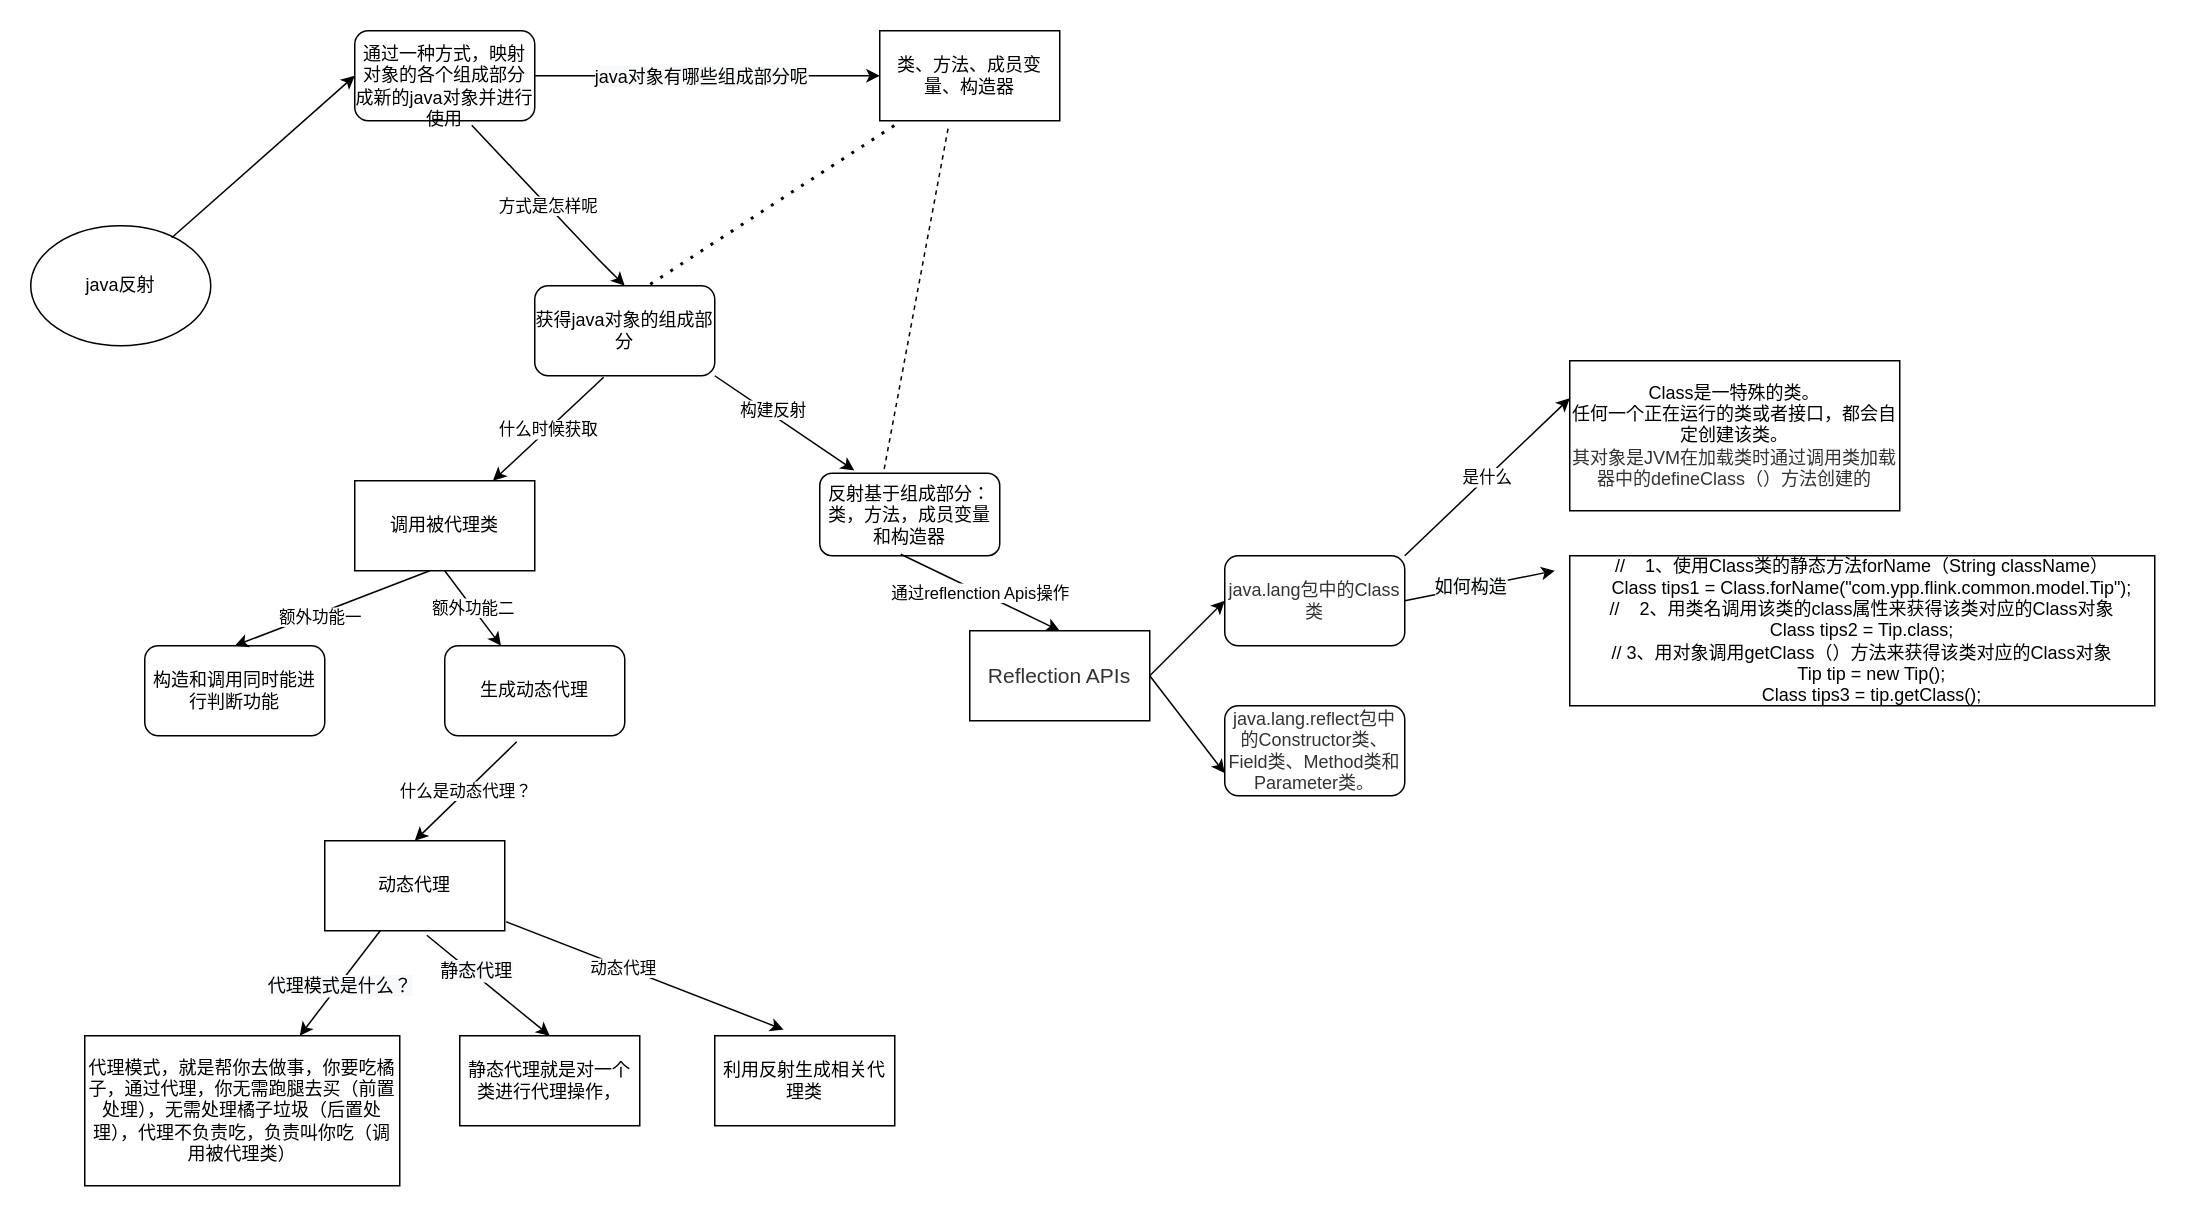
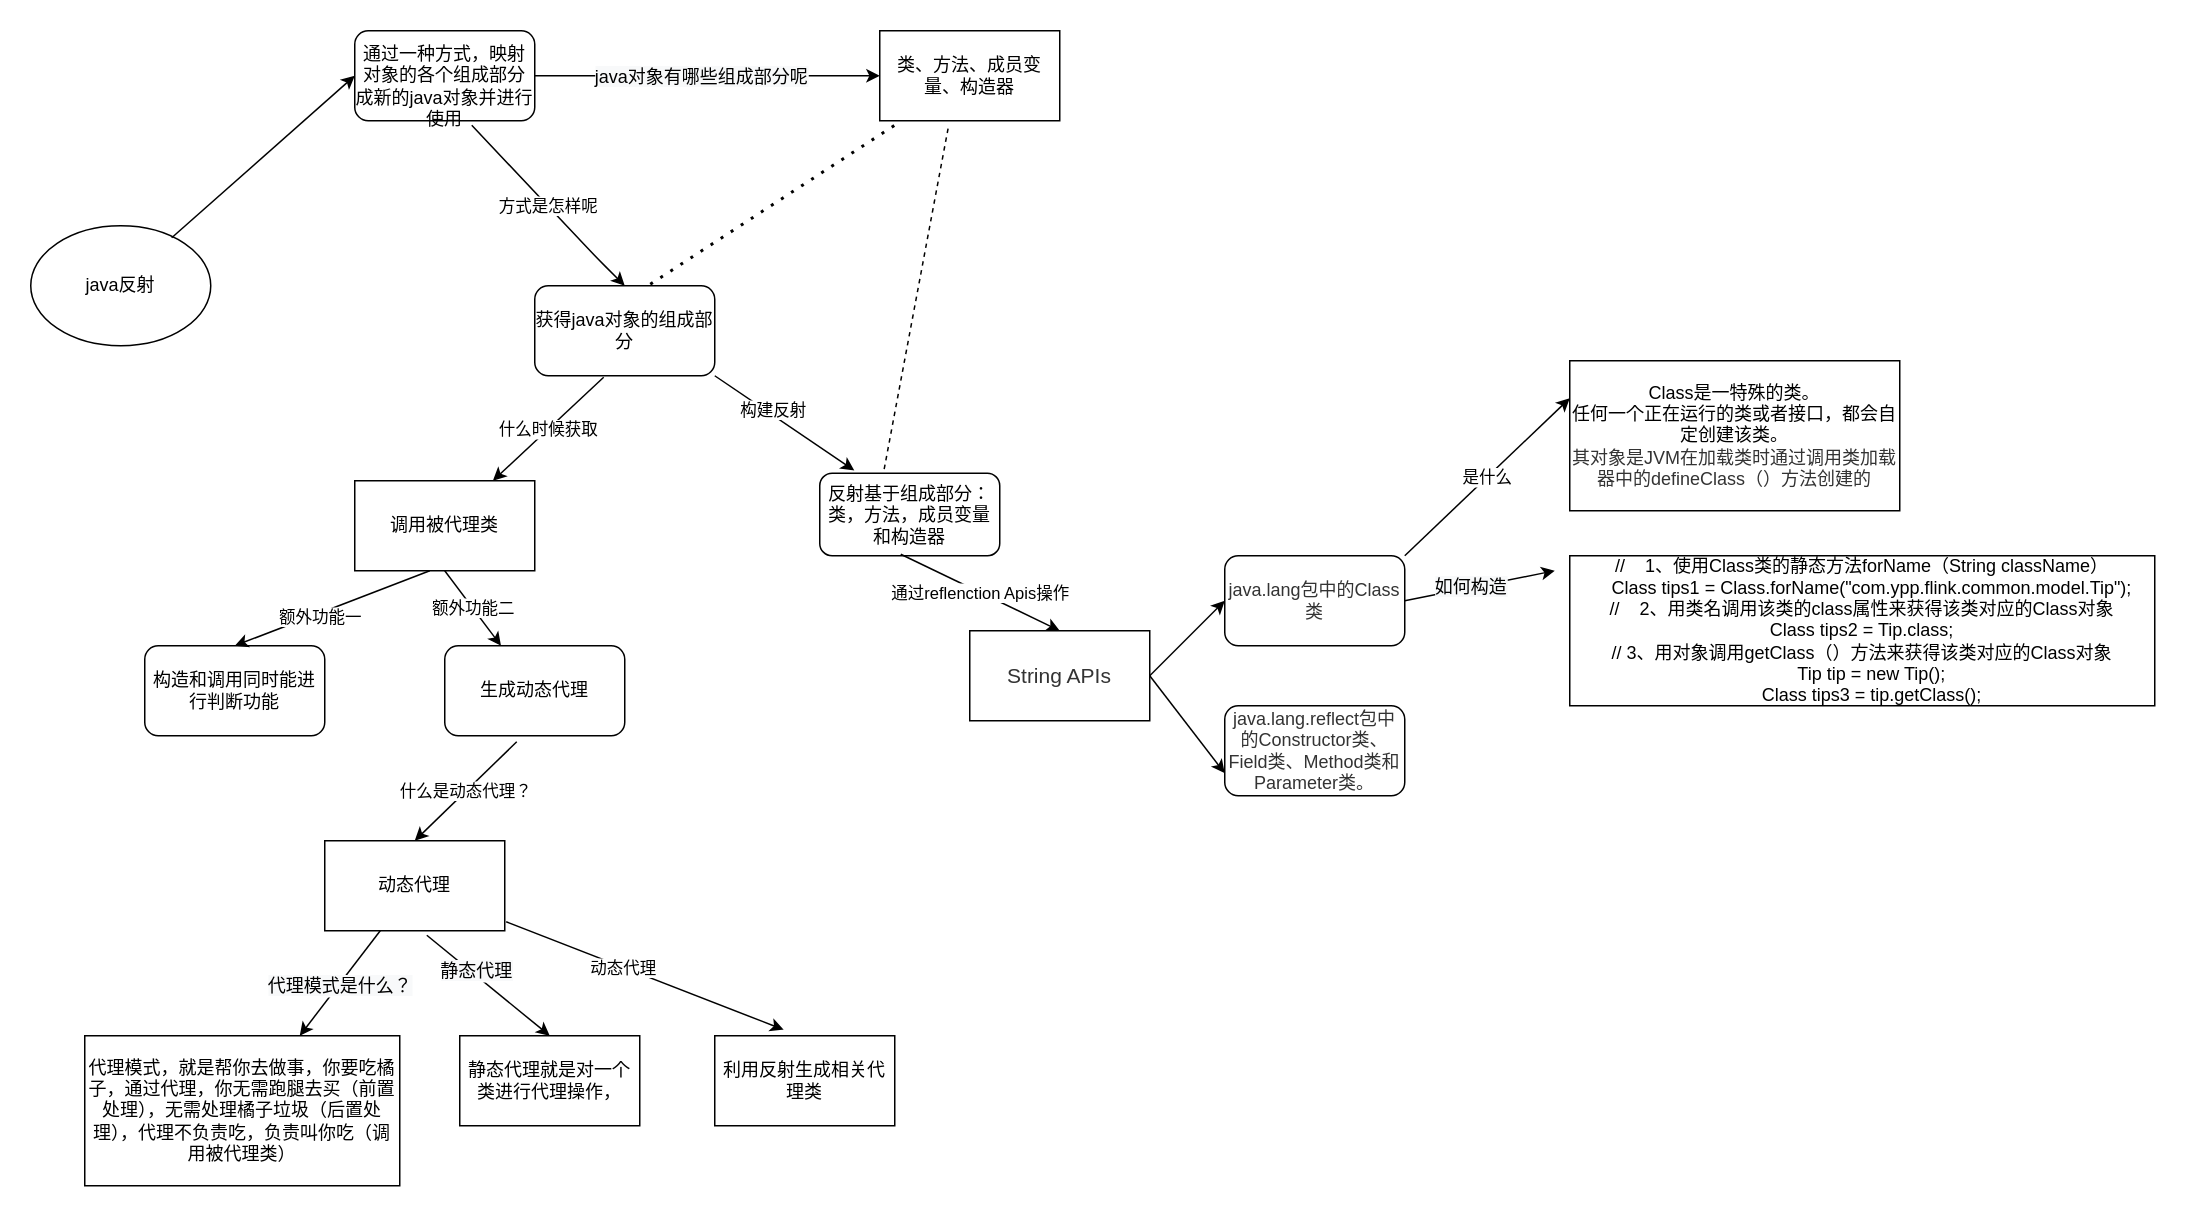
(1060, 676) -> (1060, 676)
